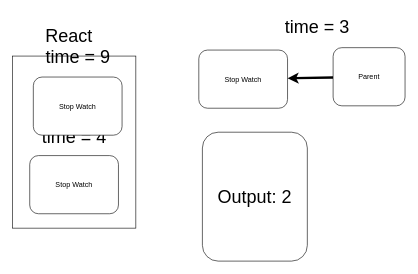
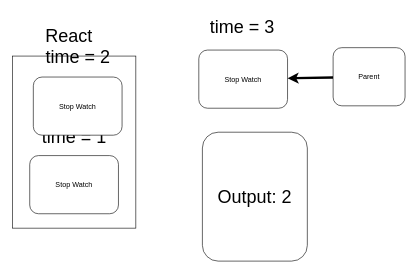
(317, 27) -> (242, 27)
(78, 57) -> (78, 57)
(74, 137) -> (74, 137)
